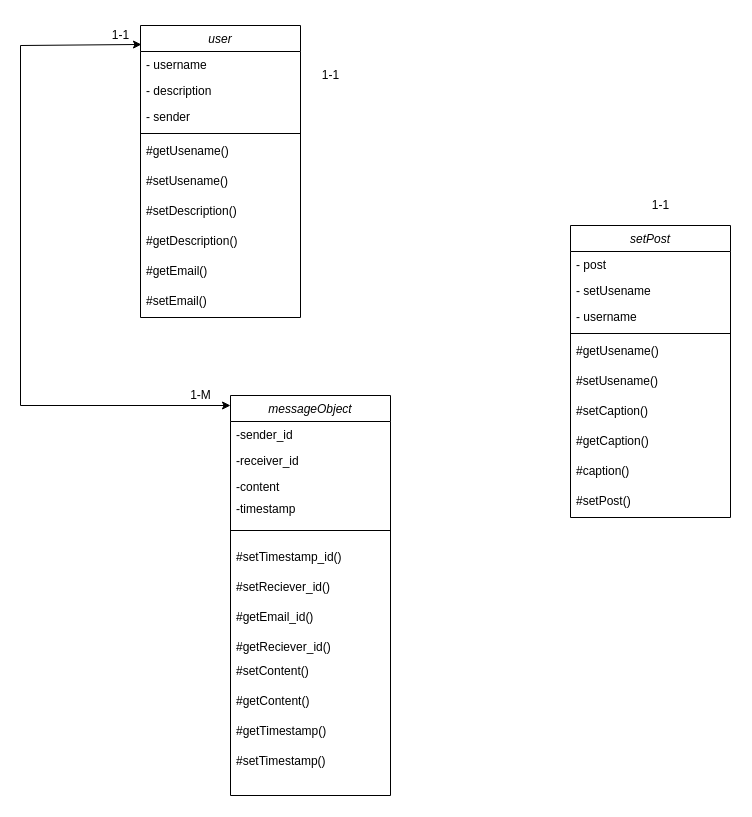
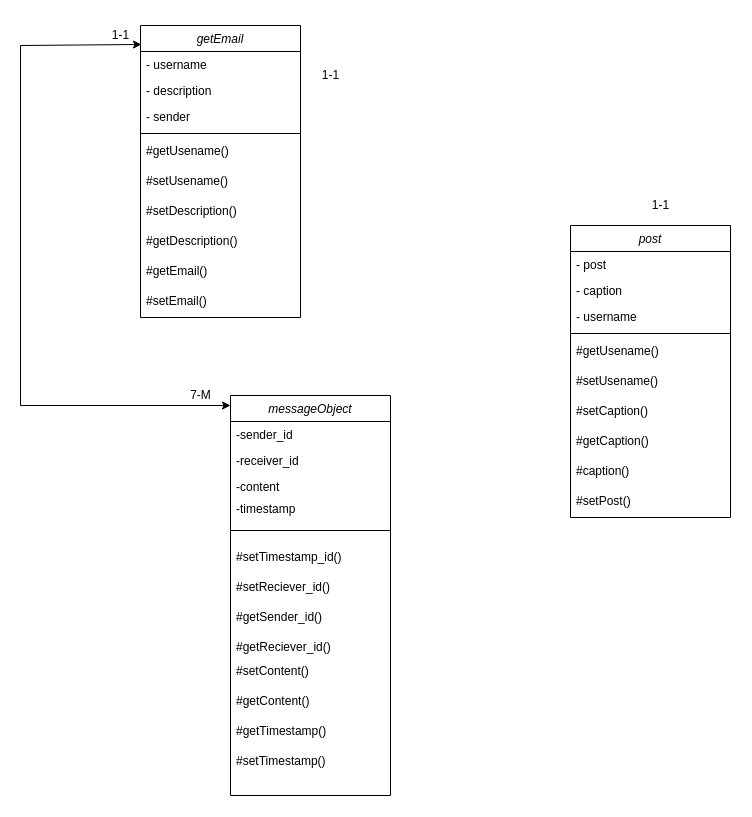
(220, 39) -> (220, 39)
(650, 239) -> (650, 239)
(615, 291) -> (603, 291)
(201, 396) -> (201, 396)
(278, 617) -> (285, 617)
